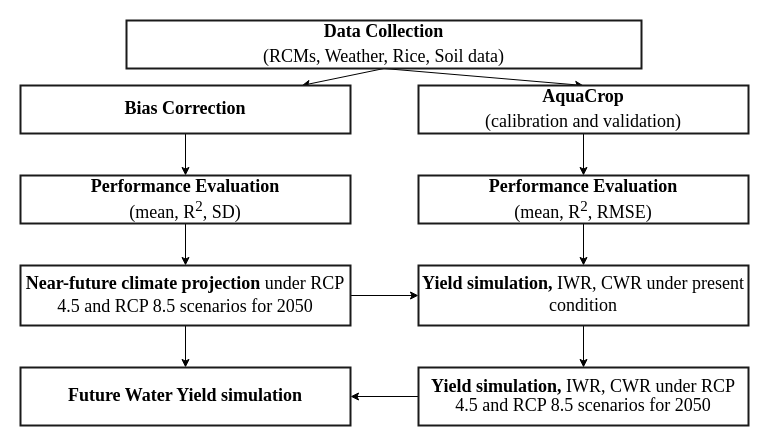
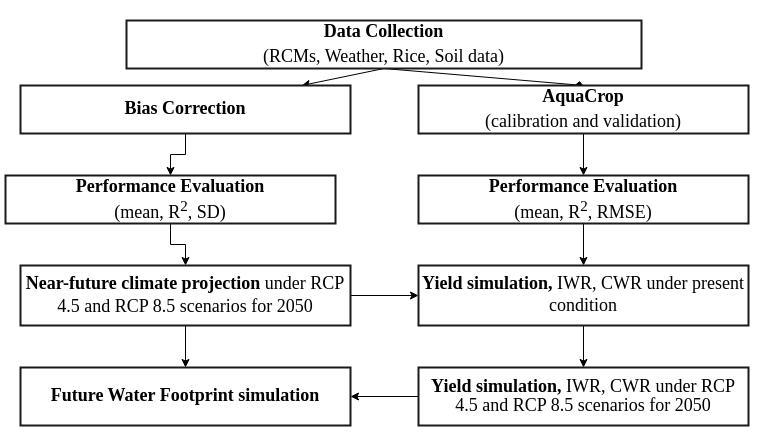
(575, 85) -> (575, 85)
(186, 200) -> (171, 200)
(186, 397) -> (186, 397)
